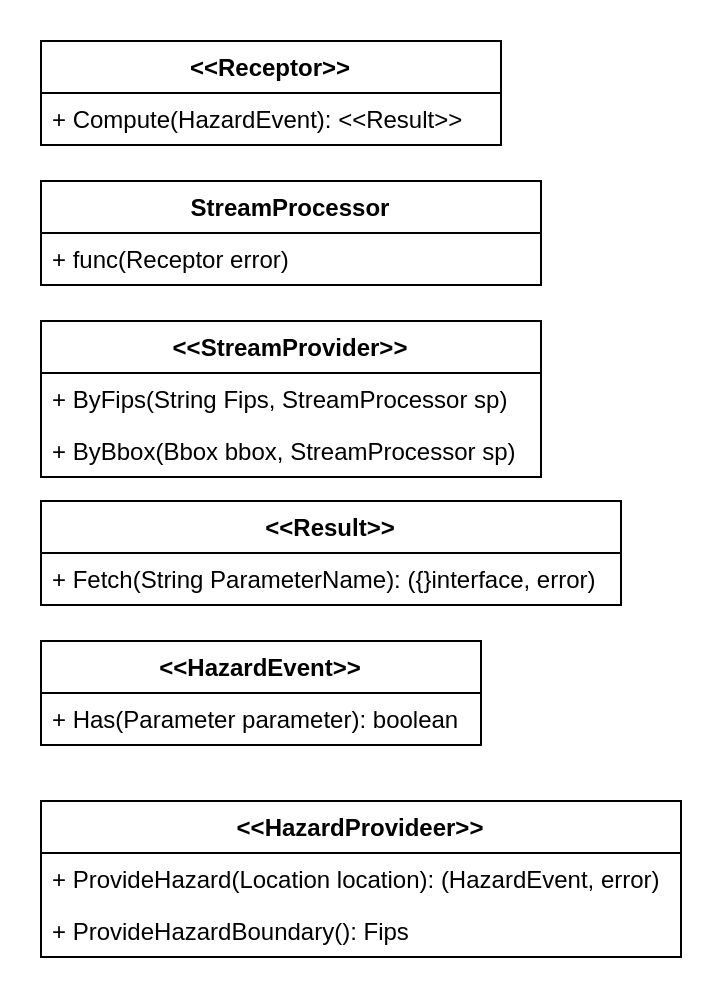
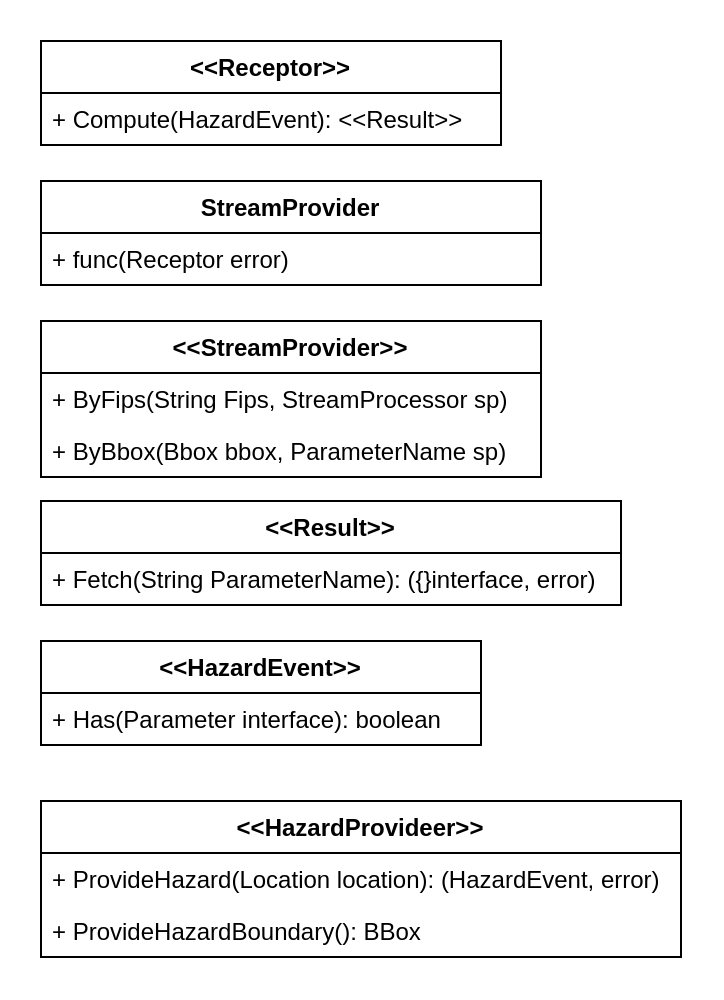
(290, 208) -> (290, 208)
(298, 452) -> (285, 452)
(272, 720) -> (268, 720)
(245, 932) -> (248, 932)
